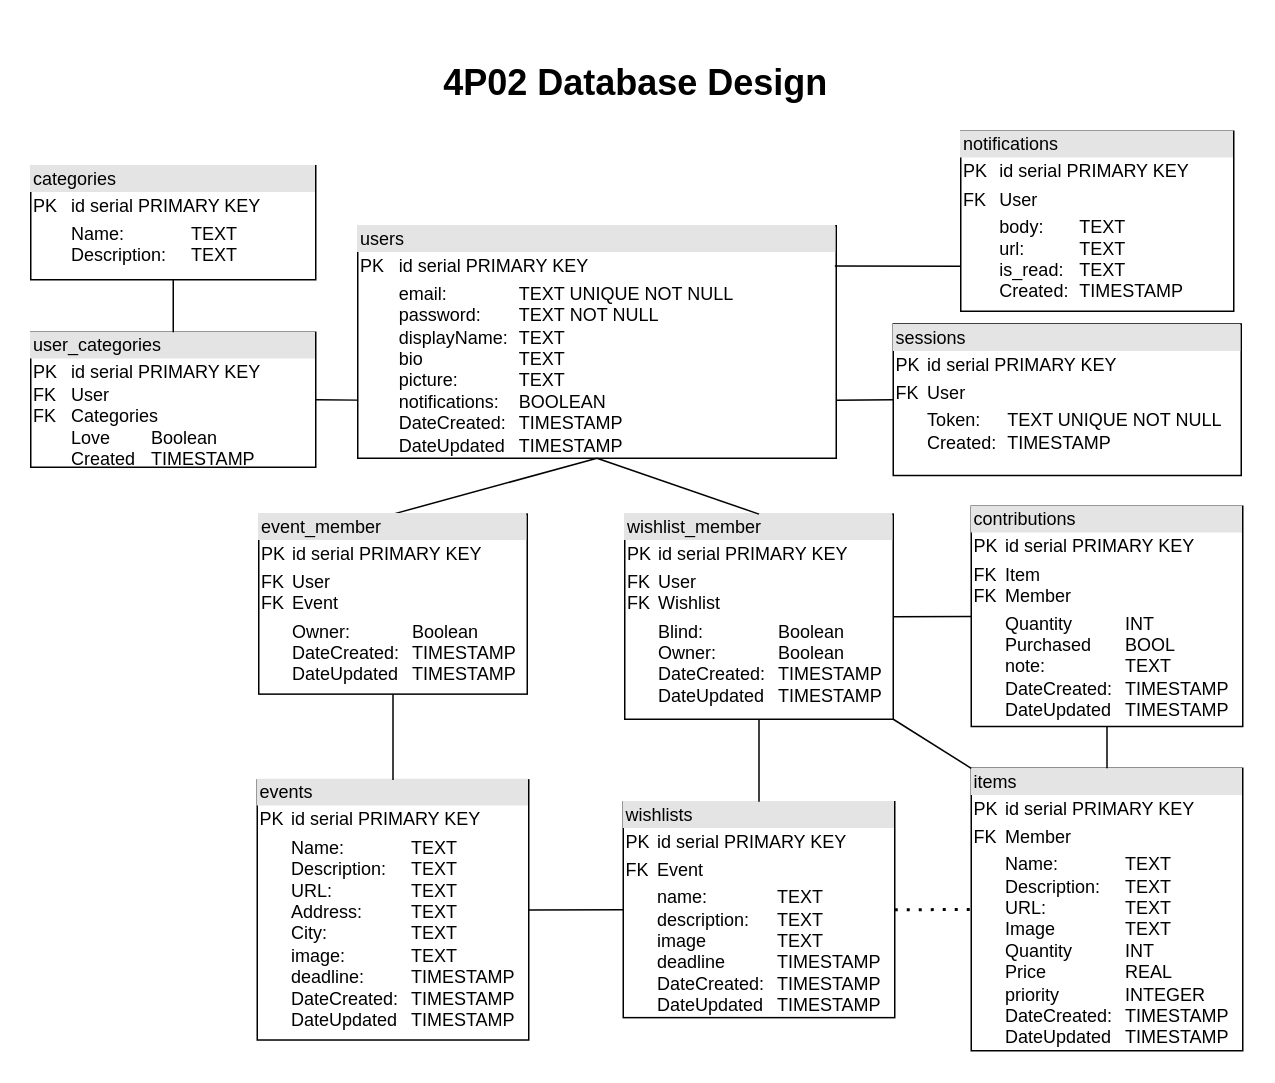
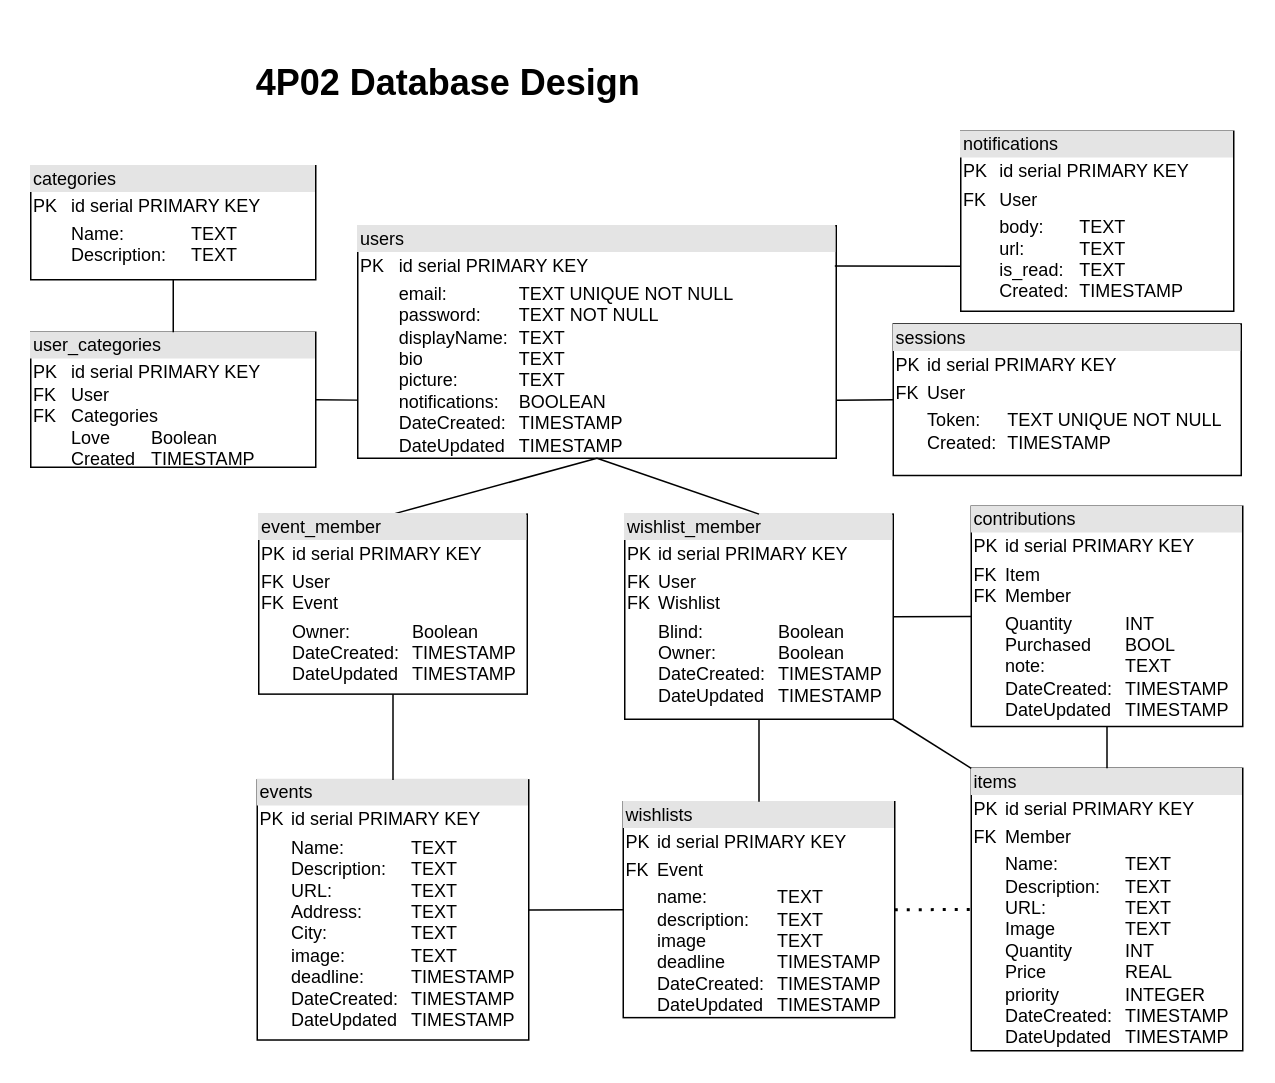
(635, 83) -> (448, 83)
